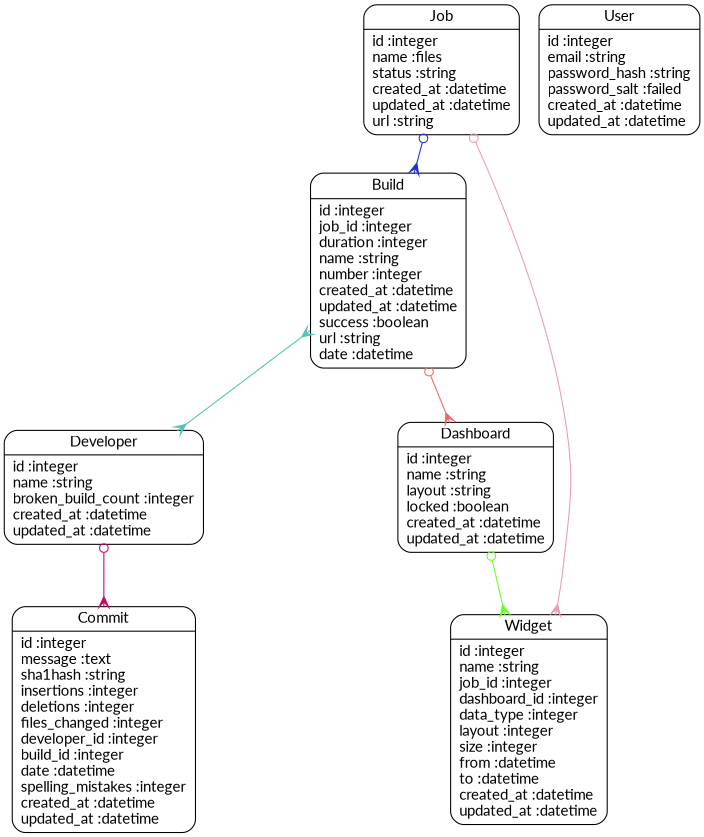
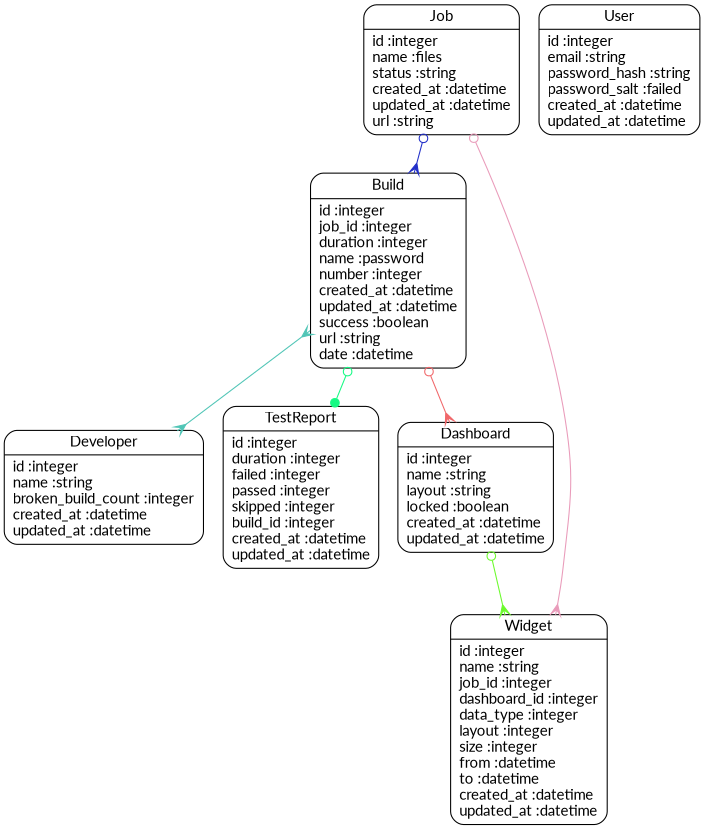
(360, 259) -> (372, 259)
none -> (301, 487)
(104, 720) -> none
